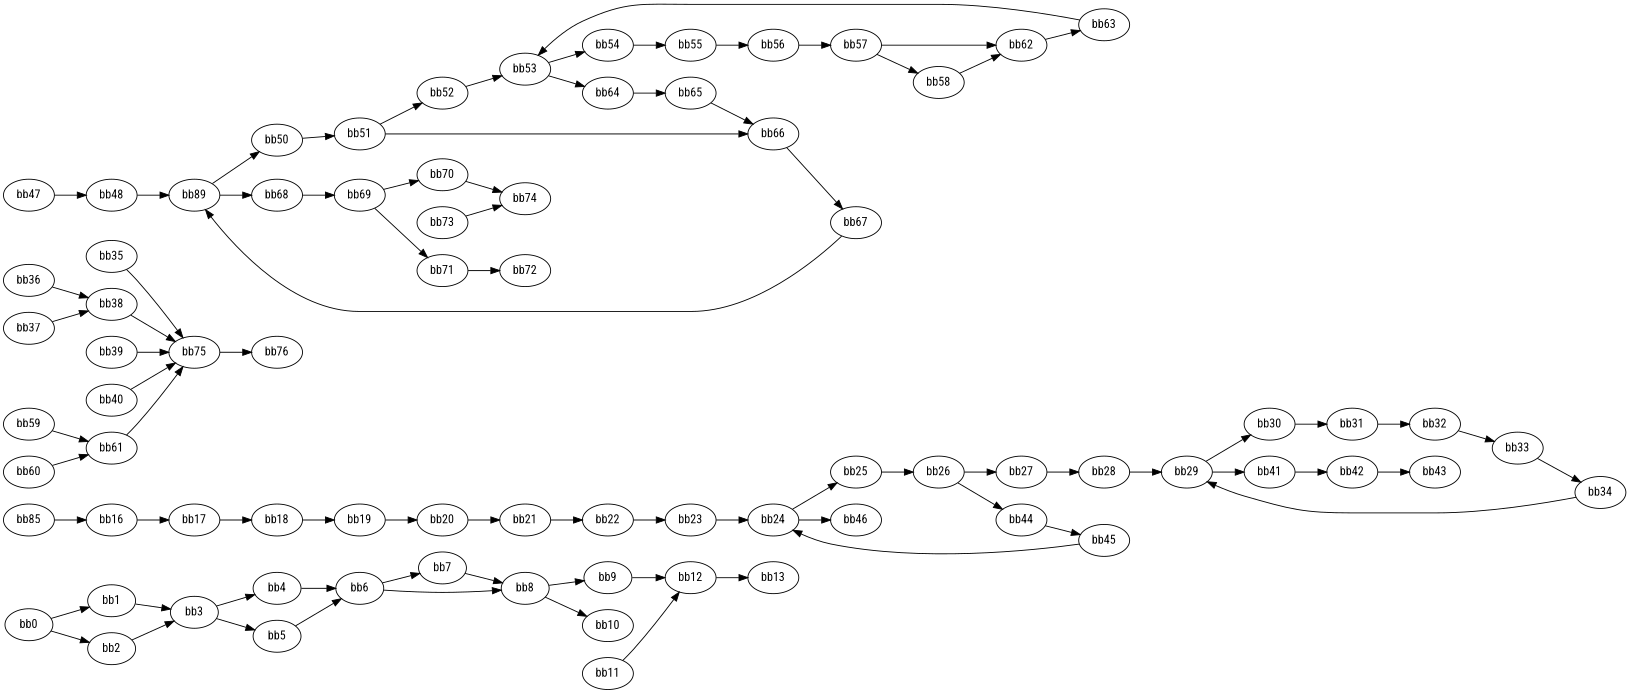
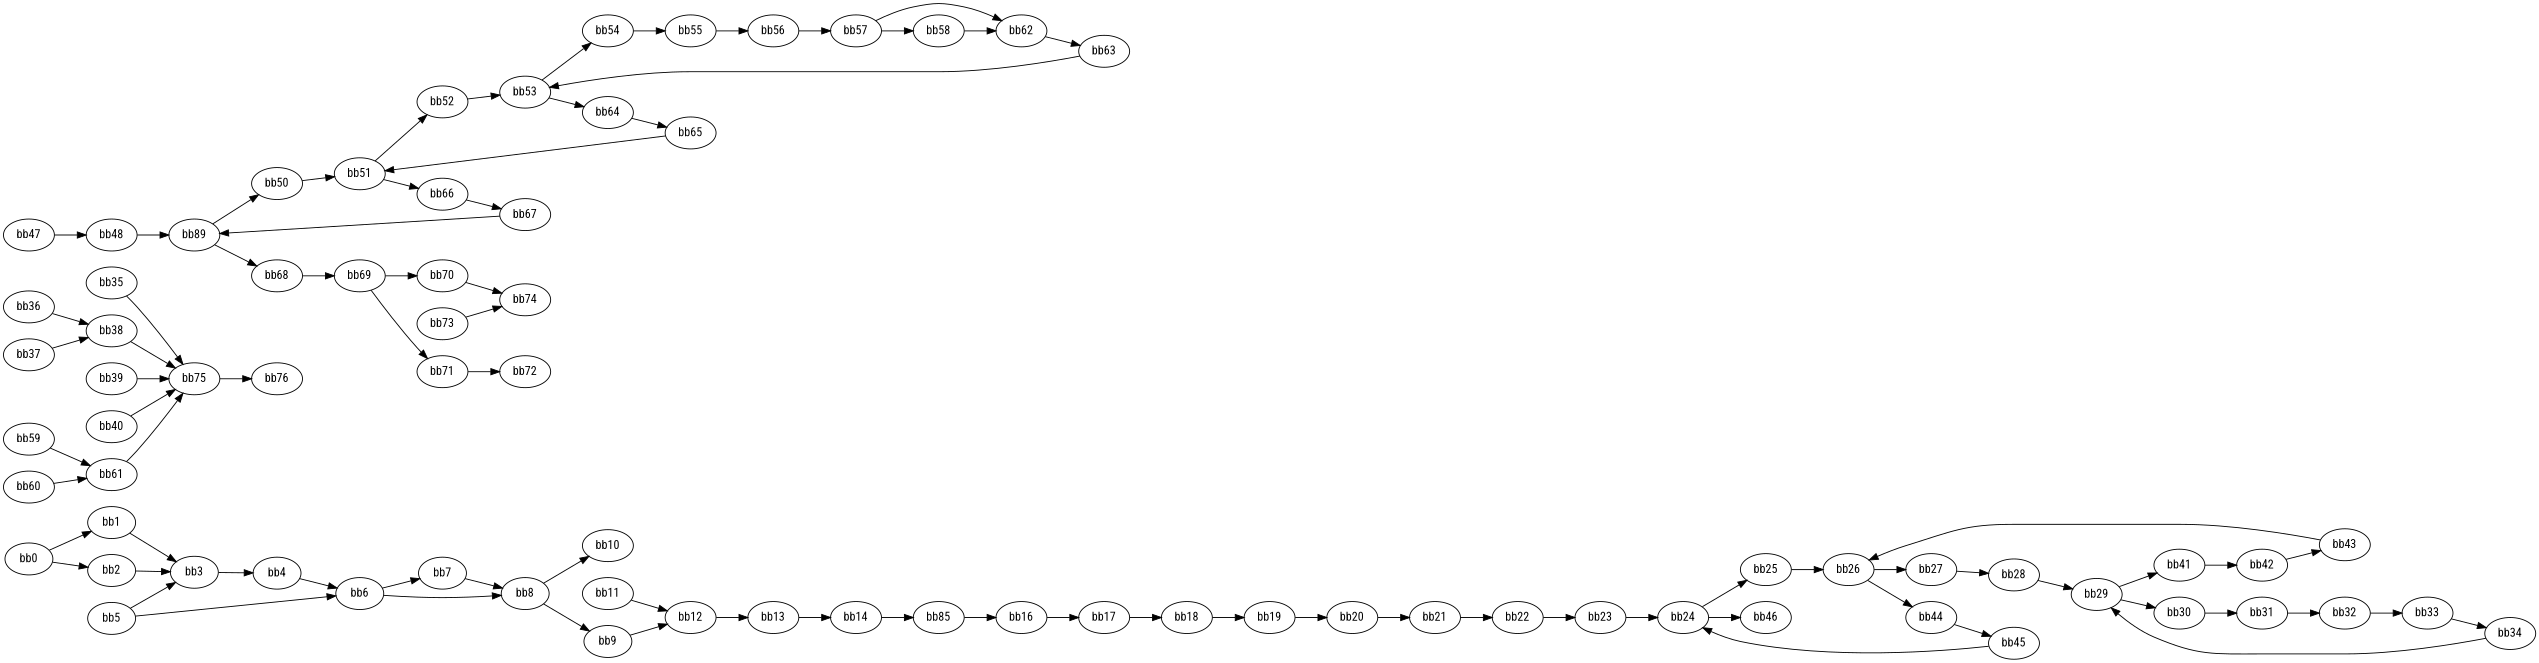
(728, 112) -> (530, 153)
none -> (2097, 524)
none -> (856, 618)
(231, 623) -> (149, 598)
